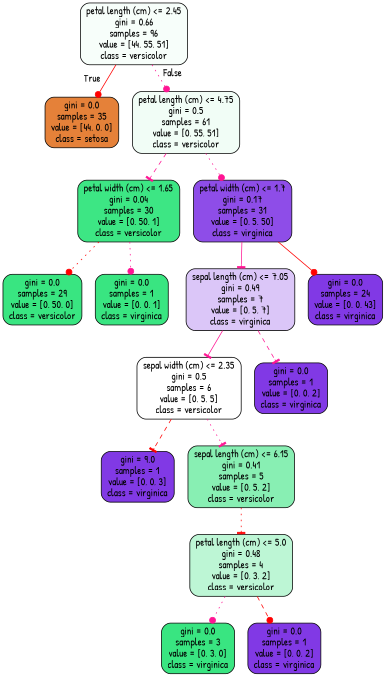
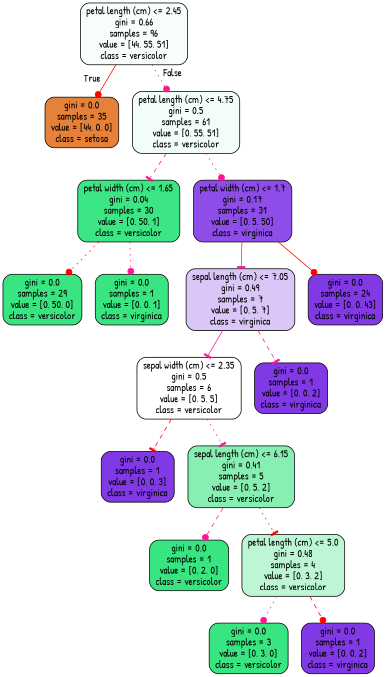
(138, 477) -> (138, 477)
none -> (189, 565)
(198, 648) -> (249, 648)
